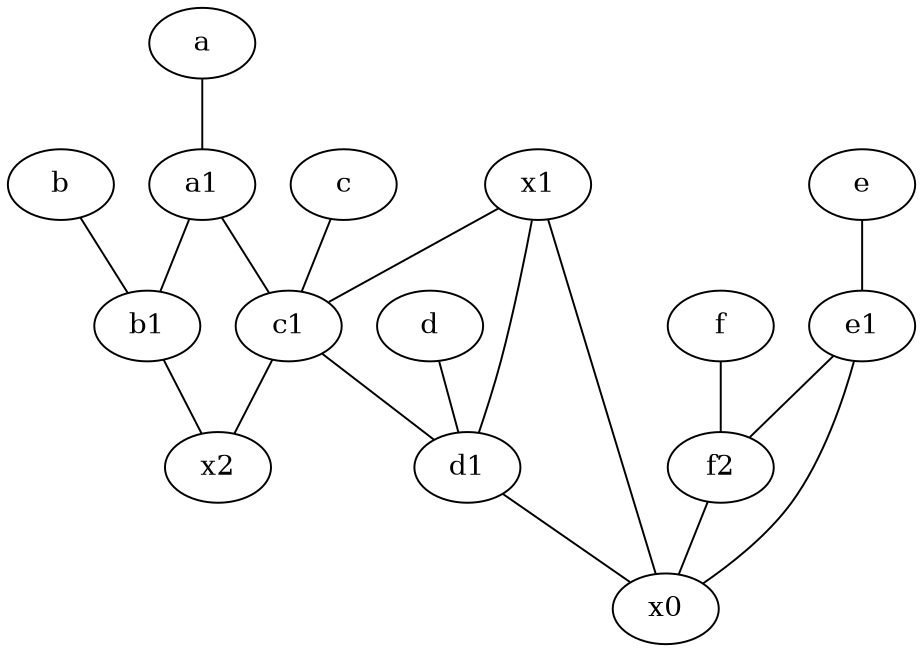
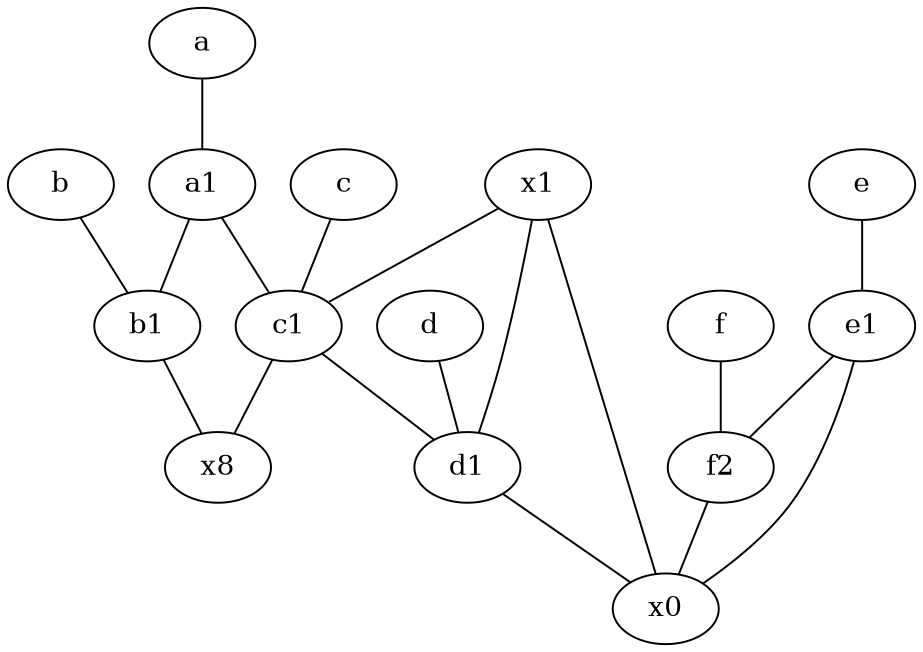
(218, 467) -> (218, 467)
